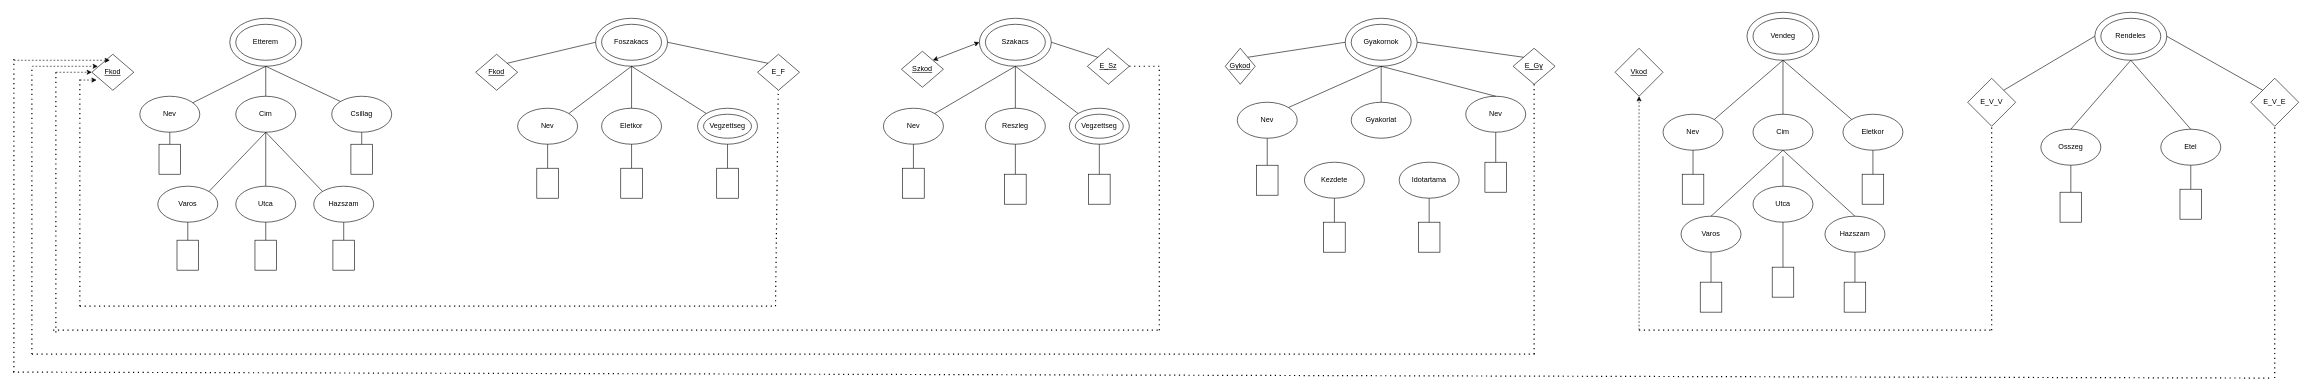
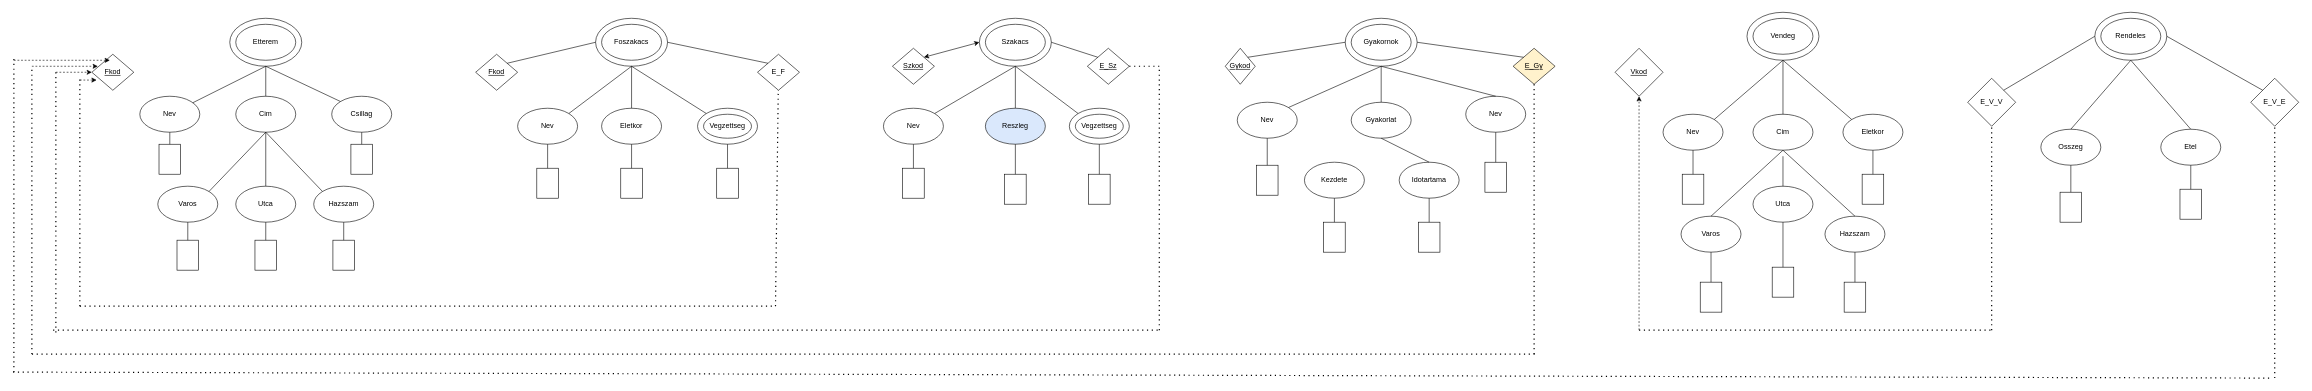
(1535, 66) -> (1535, 66)
(923, 69) -> (914, 66)
(1016, 126) -> (1016, 126)
none -> (1406, 151)
